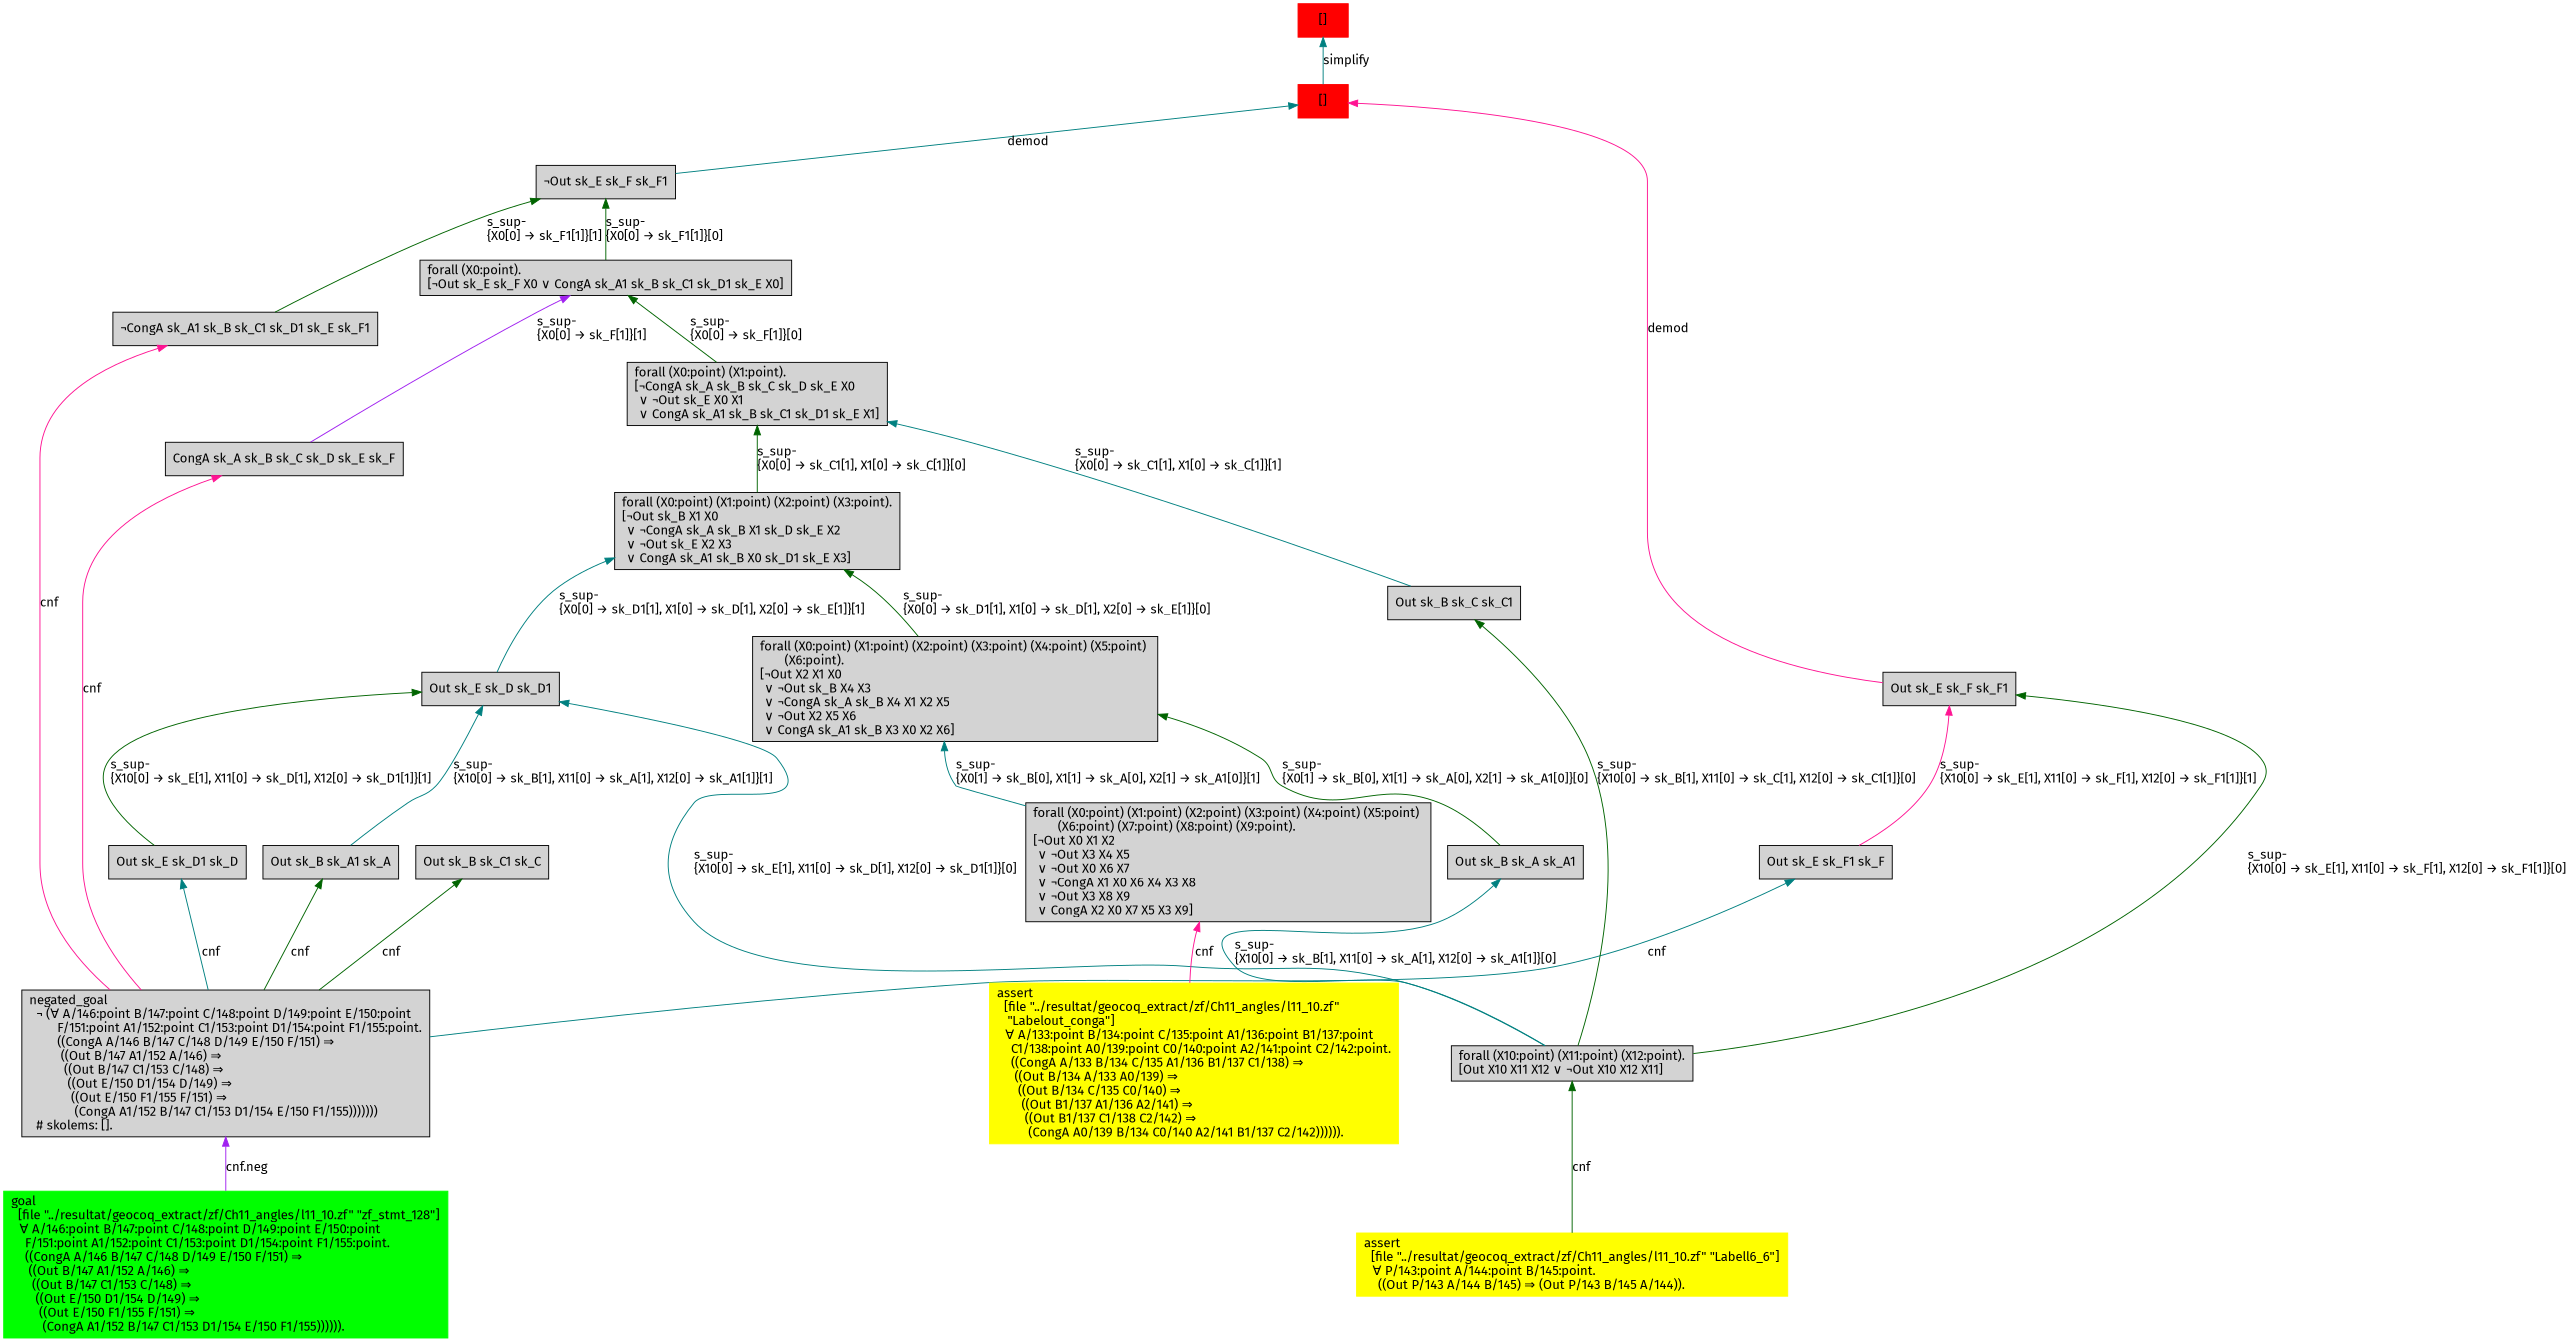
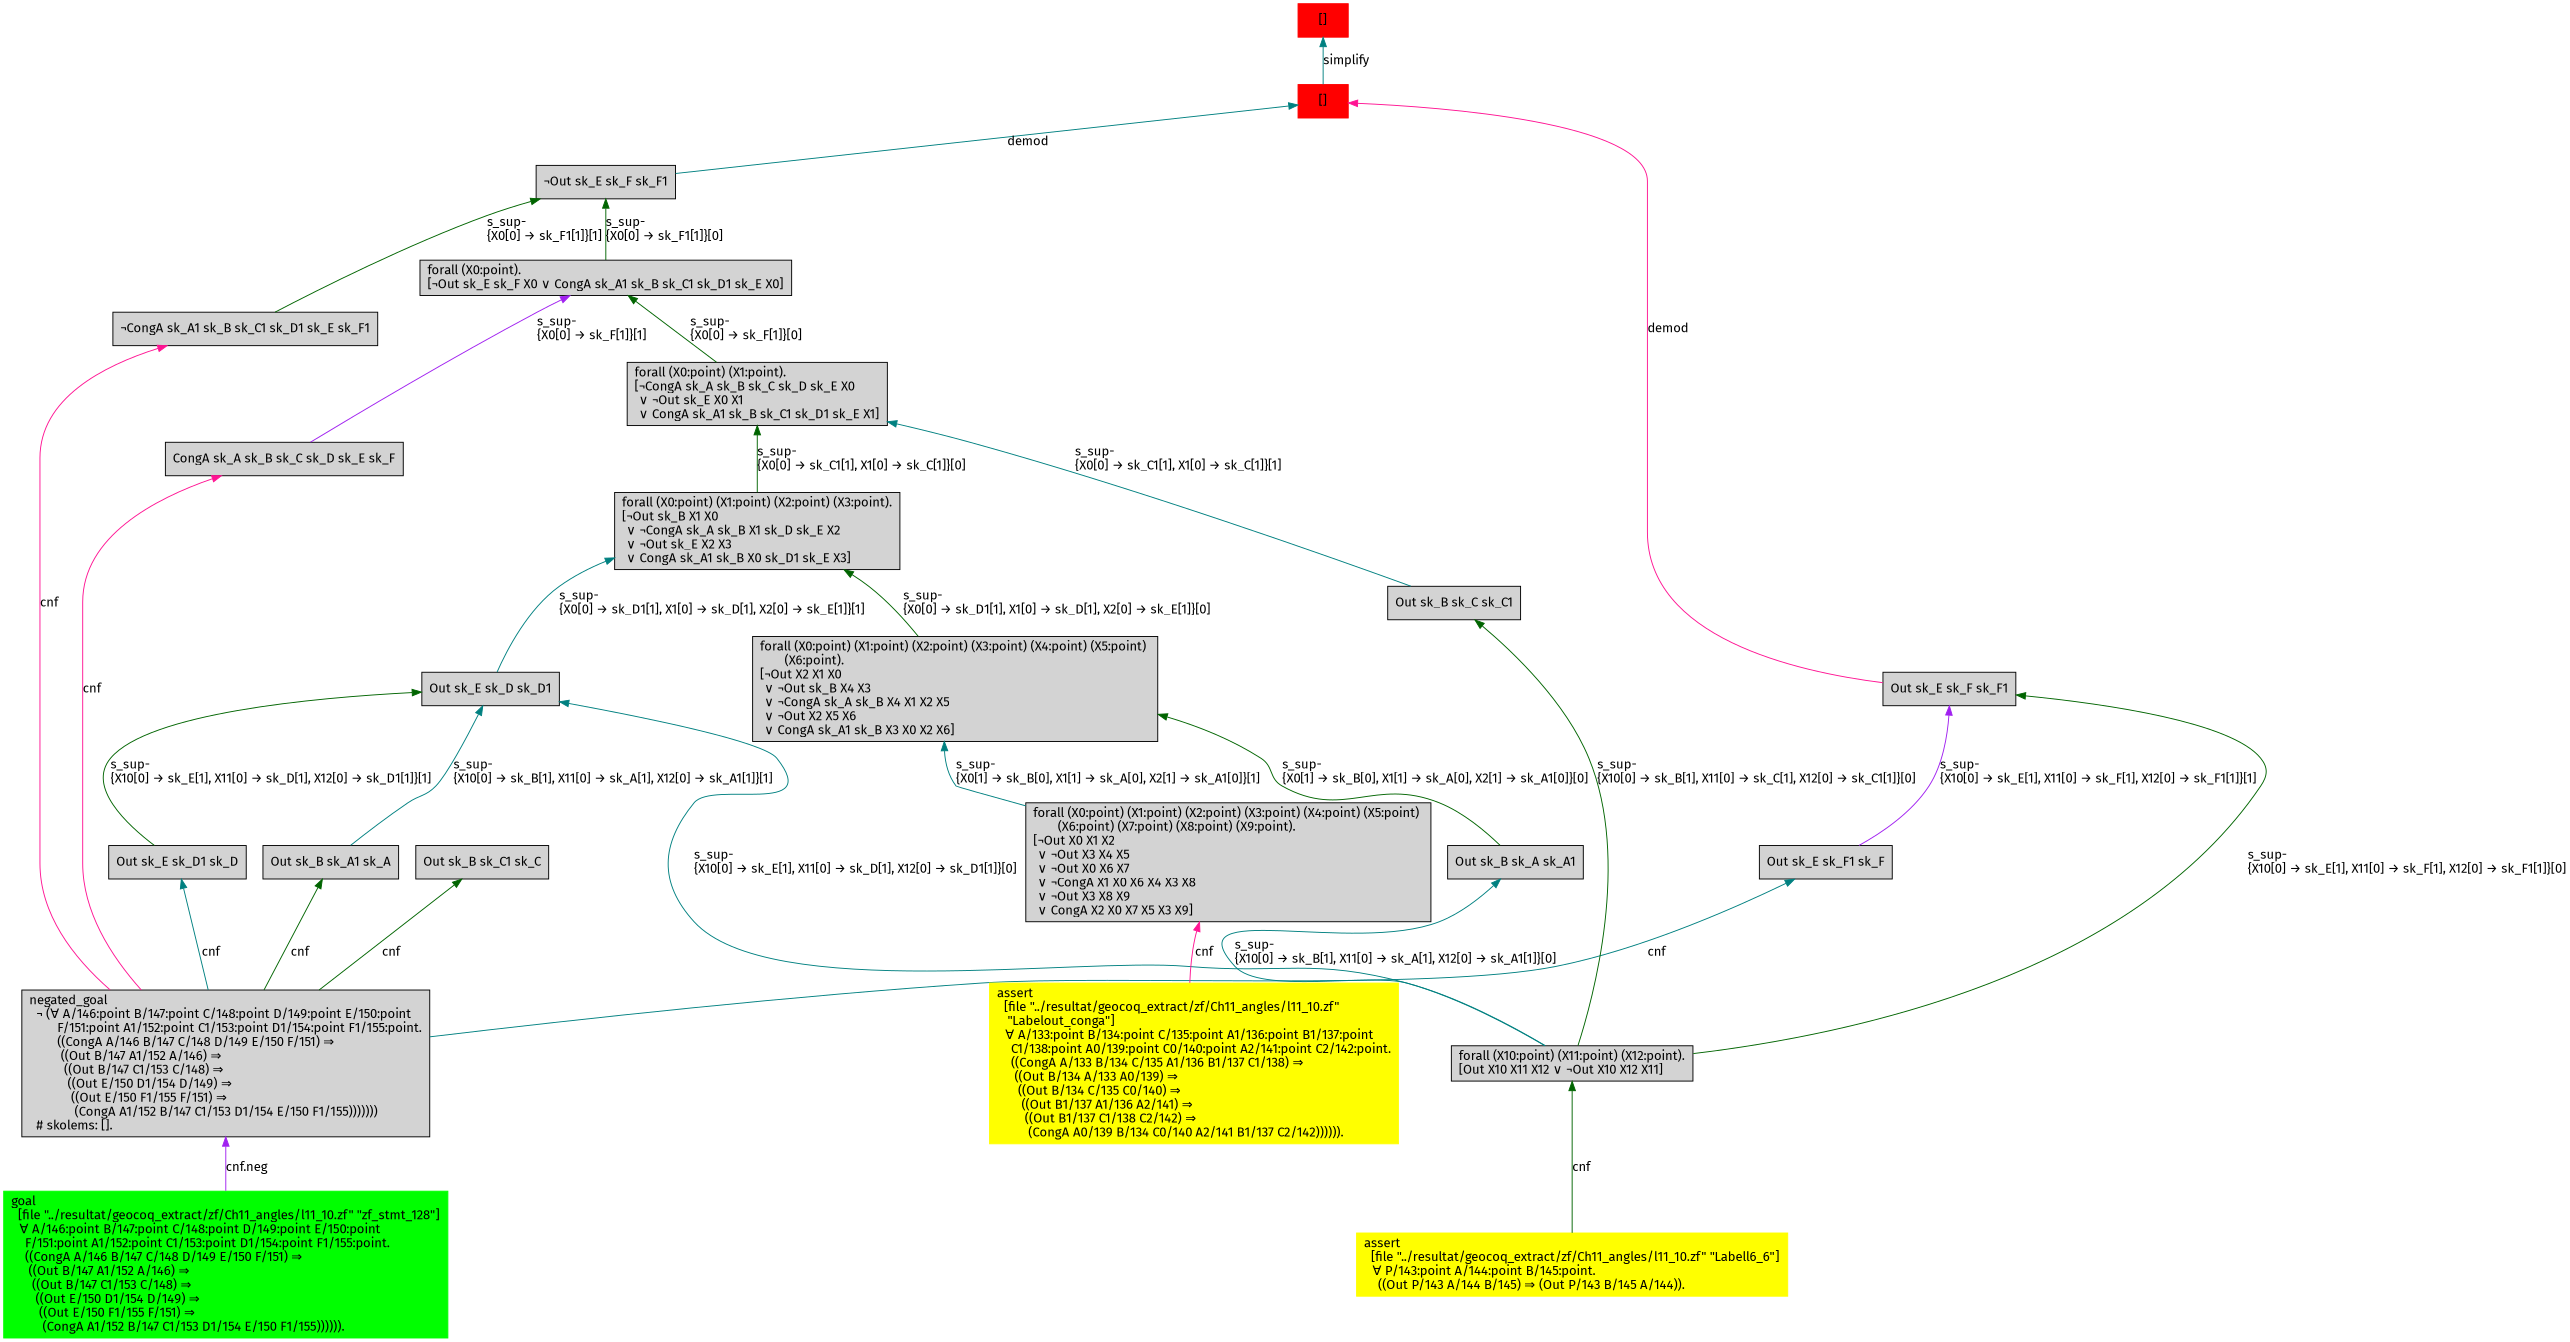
(1924, 793) -> (1924, 793)
